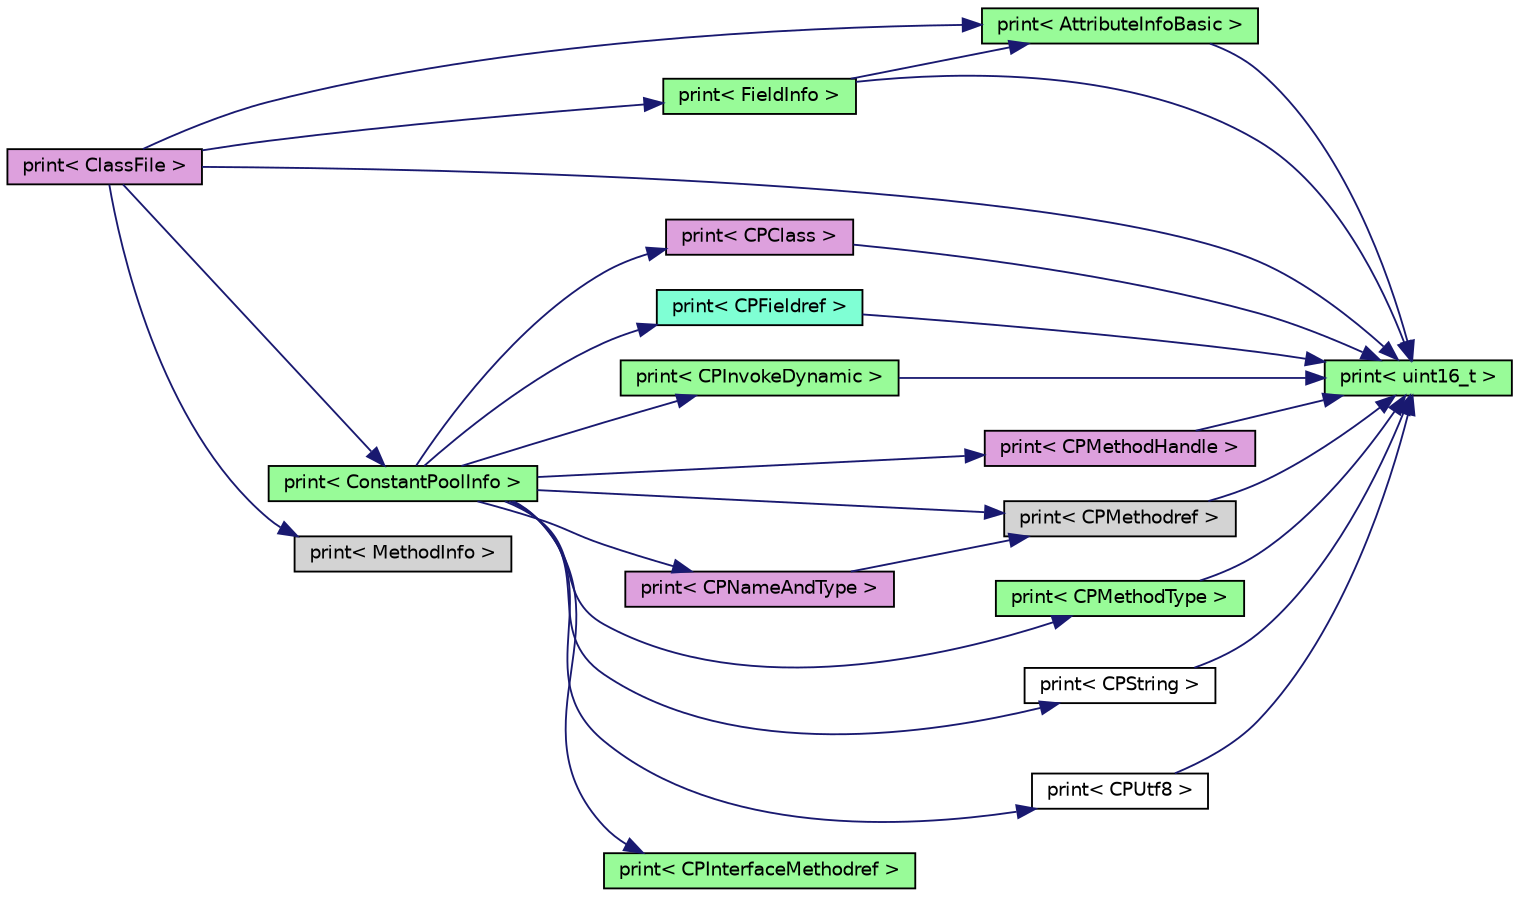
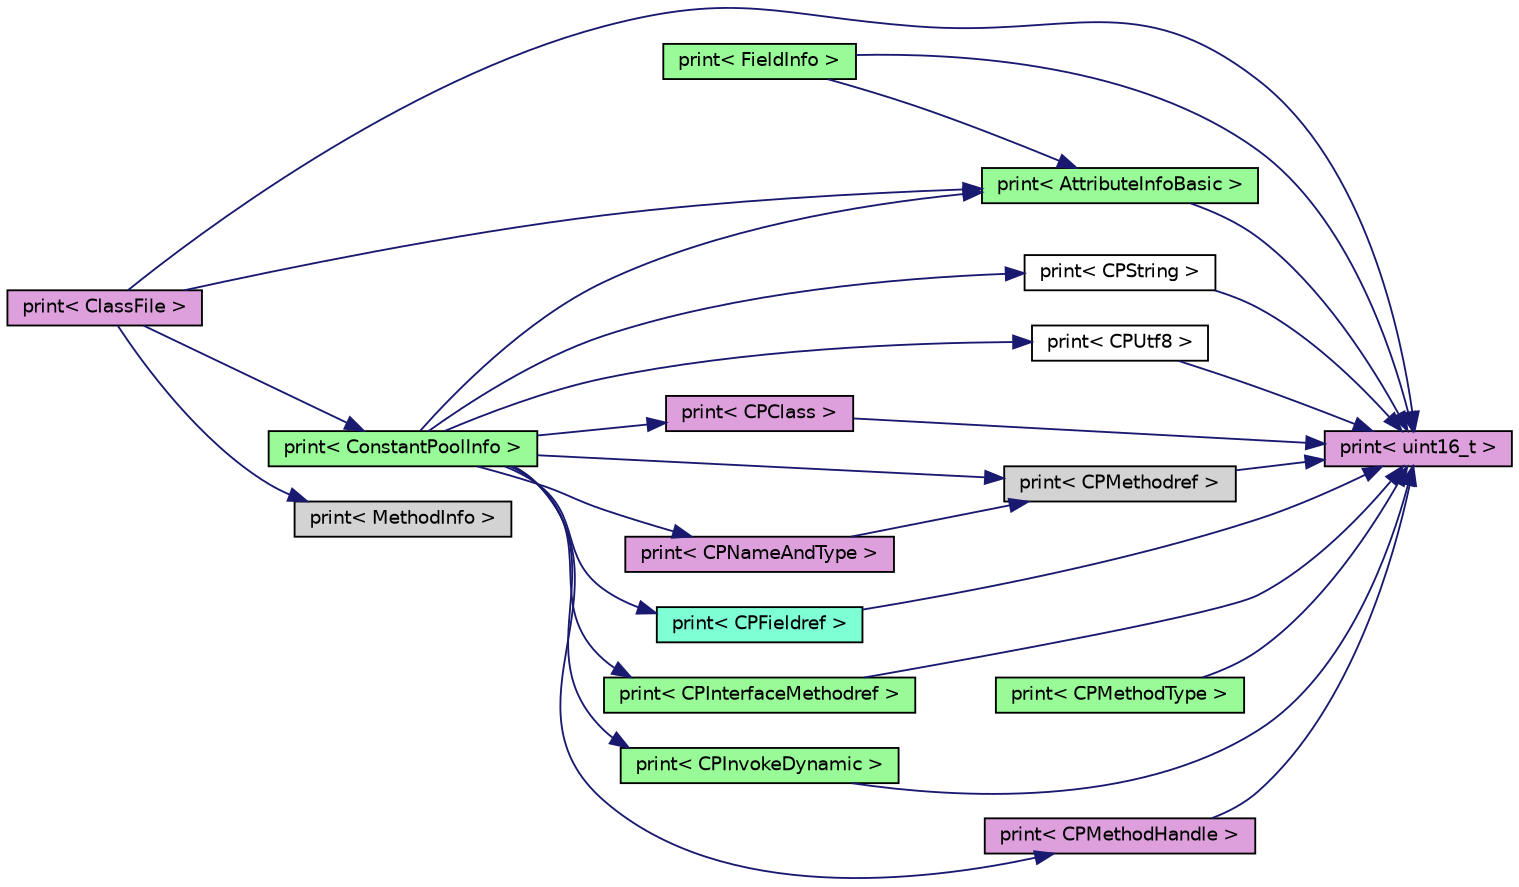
(423, 124) -> none
(1418, 378) -> (1418, 449)
none -> (1148, 624)
(745, 664) -> (666, 257)
